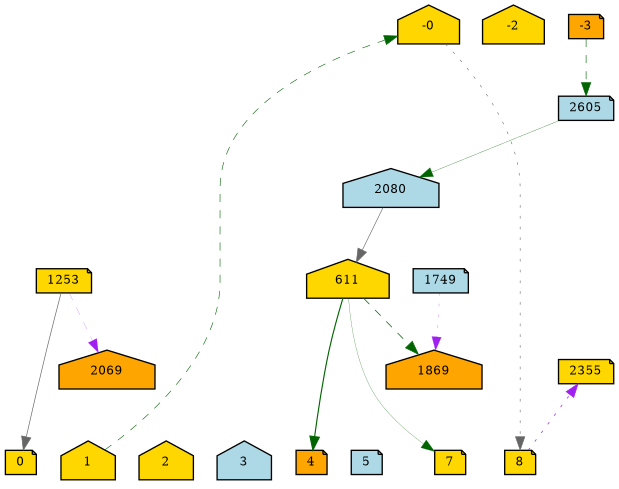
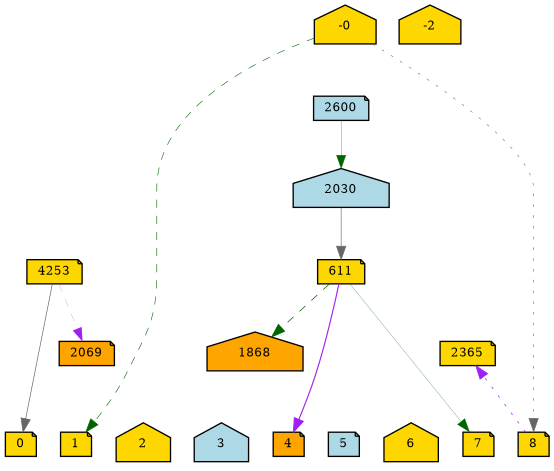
(586, 27) -> none
(586, 108) -> (341, 108)
(391, 190) -> (341, 190)
(220, 223) -> (157, 198)
(64, 281) -> (55, 272)
(348, 281) -> (341, 272)
(441, 281) -> none
(326, 367) -> (322, 353)
(107, 372) -> (87, 353)
(434, 372) -> (255, 353)
(586, 372) -> (468, 353)
none -> (411, 444)
(88, 462) -> (76, 444)
